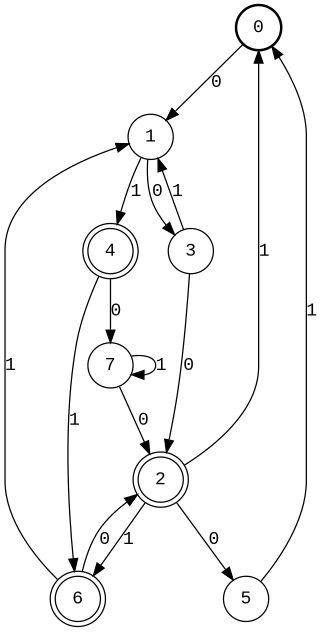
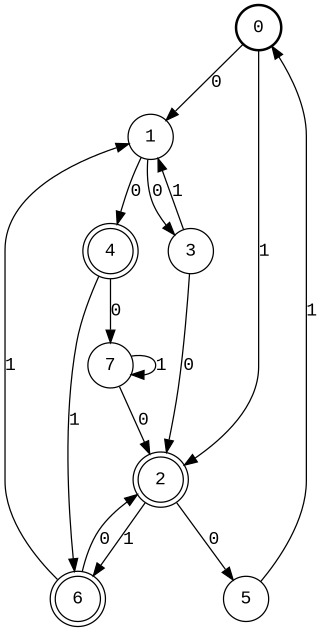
(136, 191) -> (136, 191)
(259, 279) -> (259, 266)
